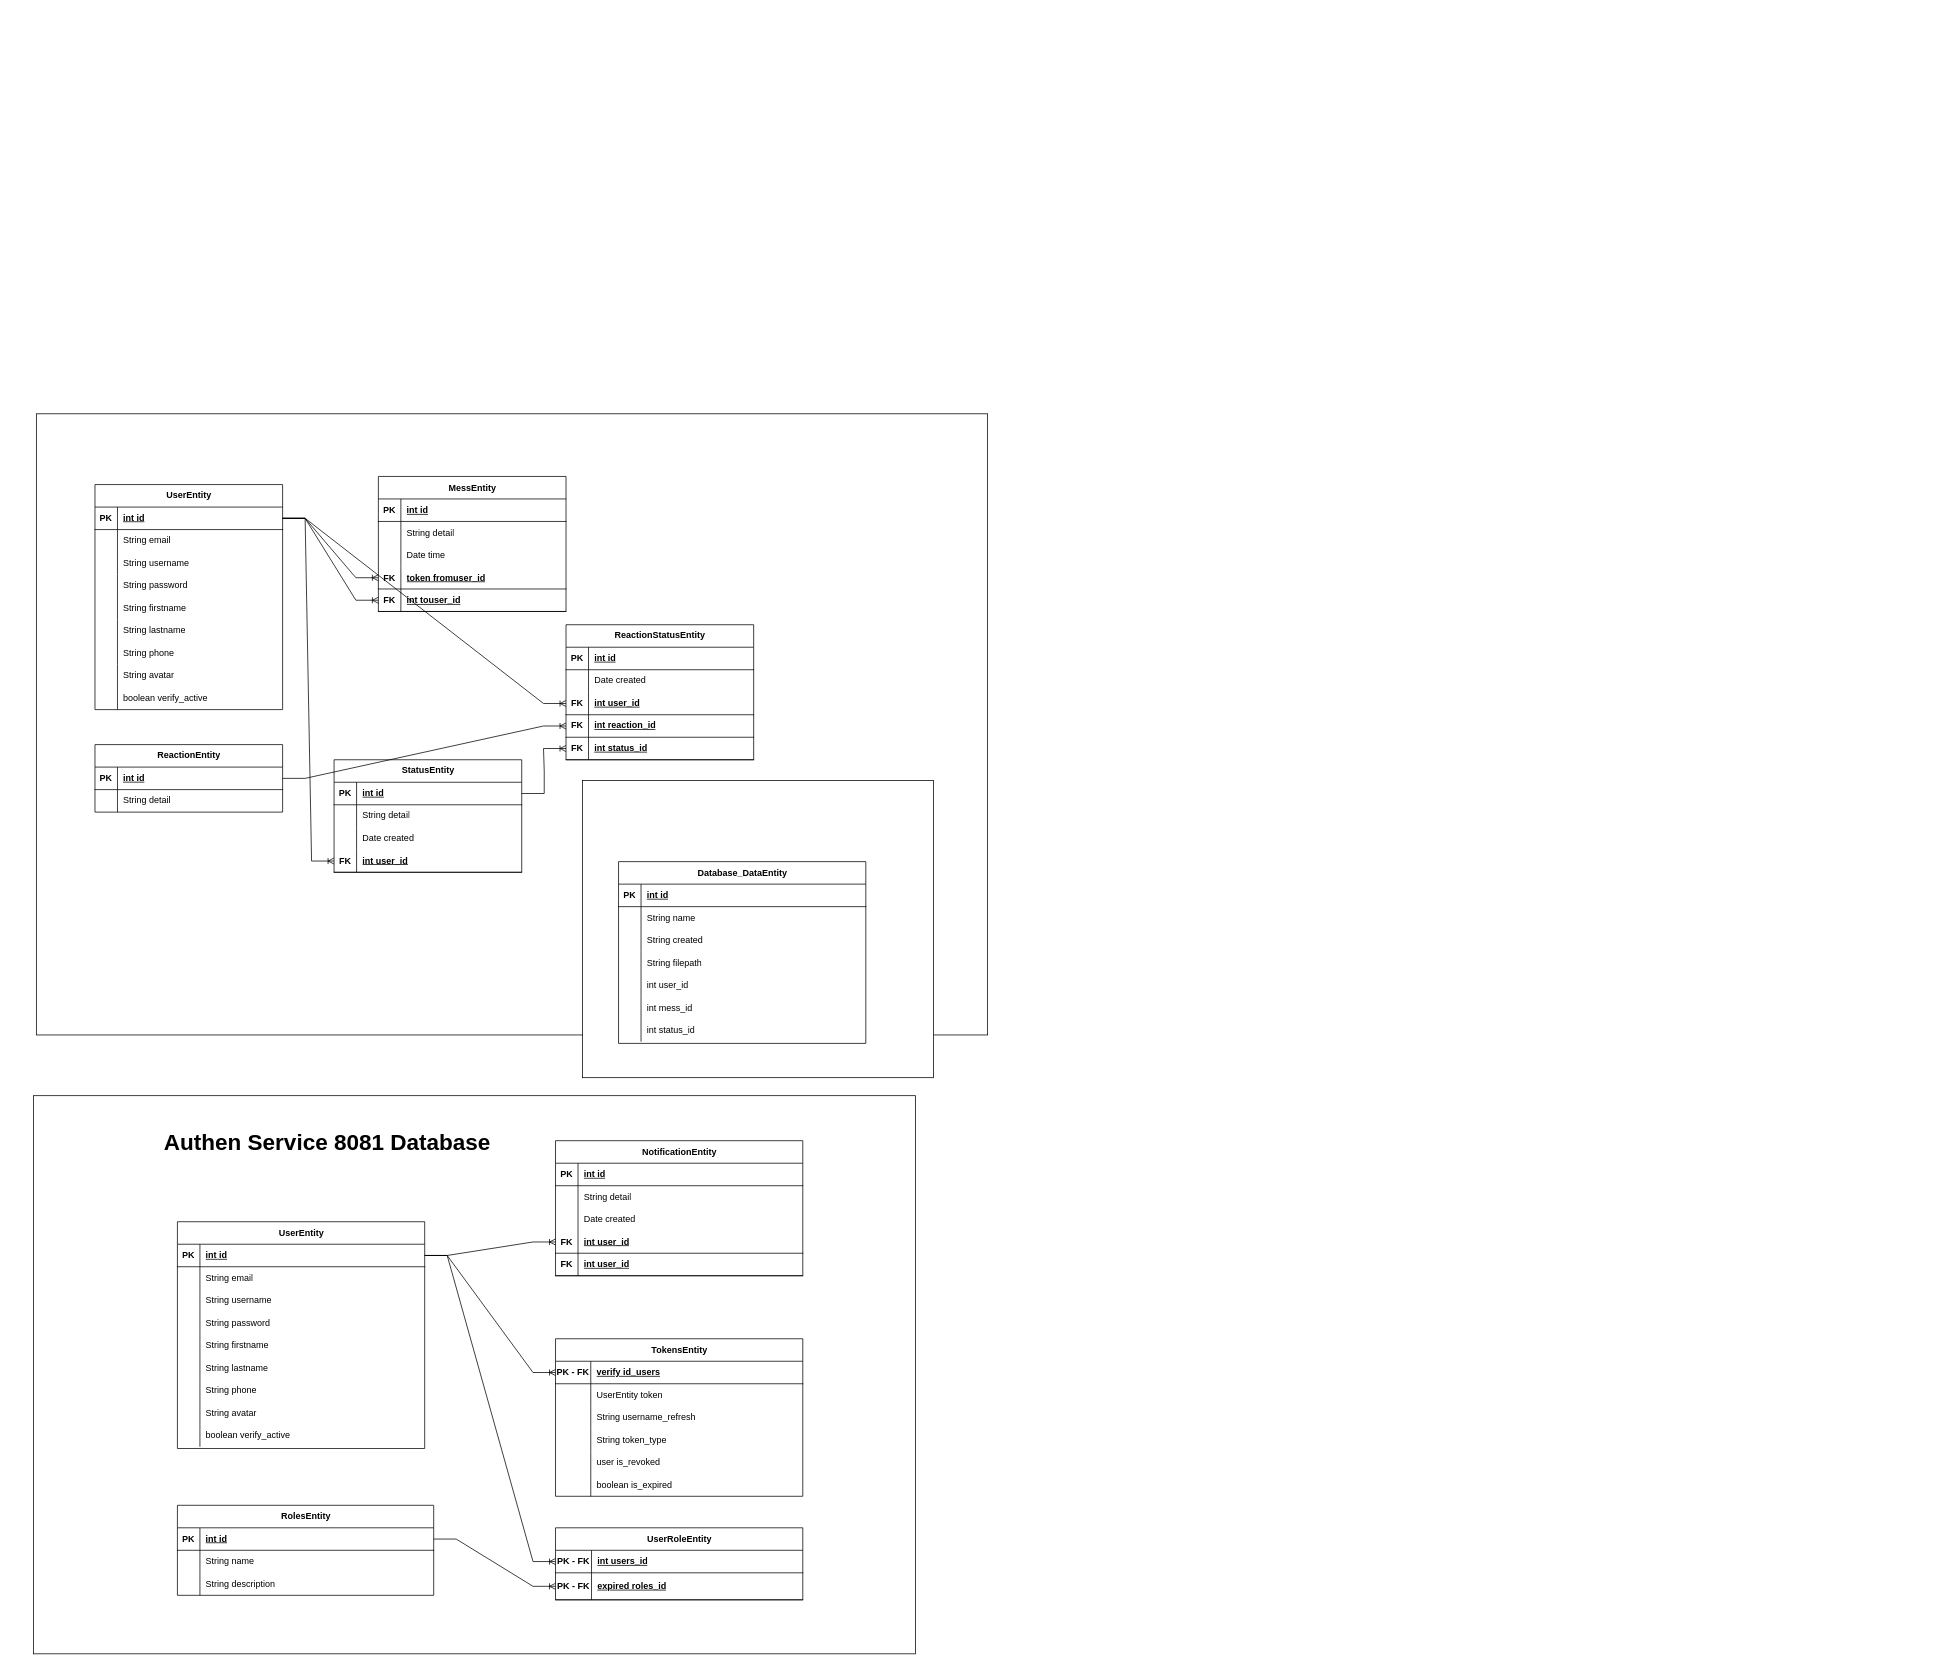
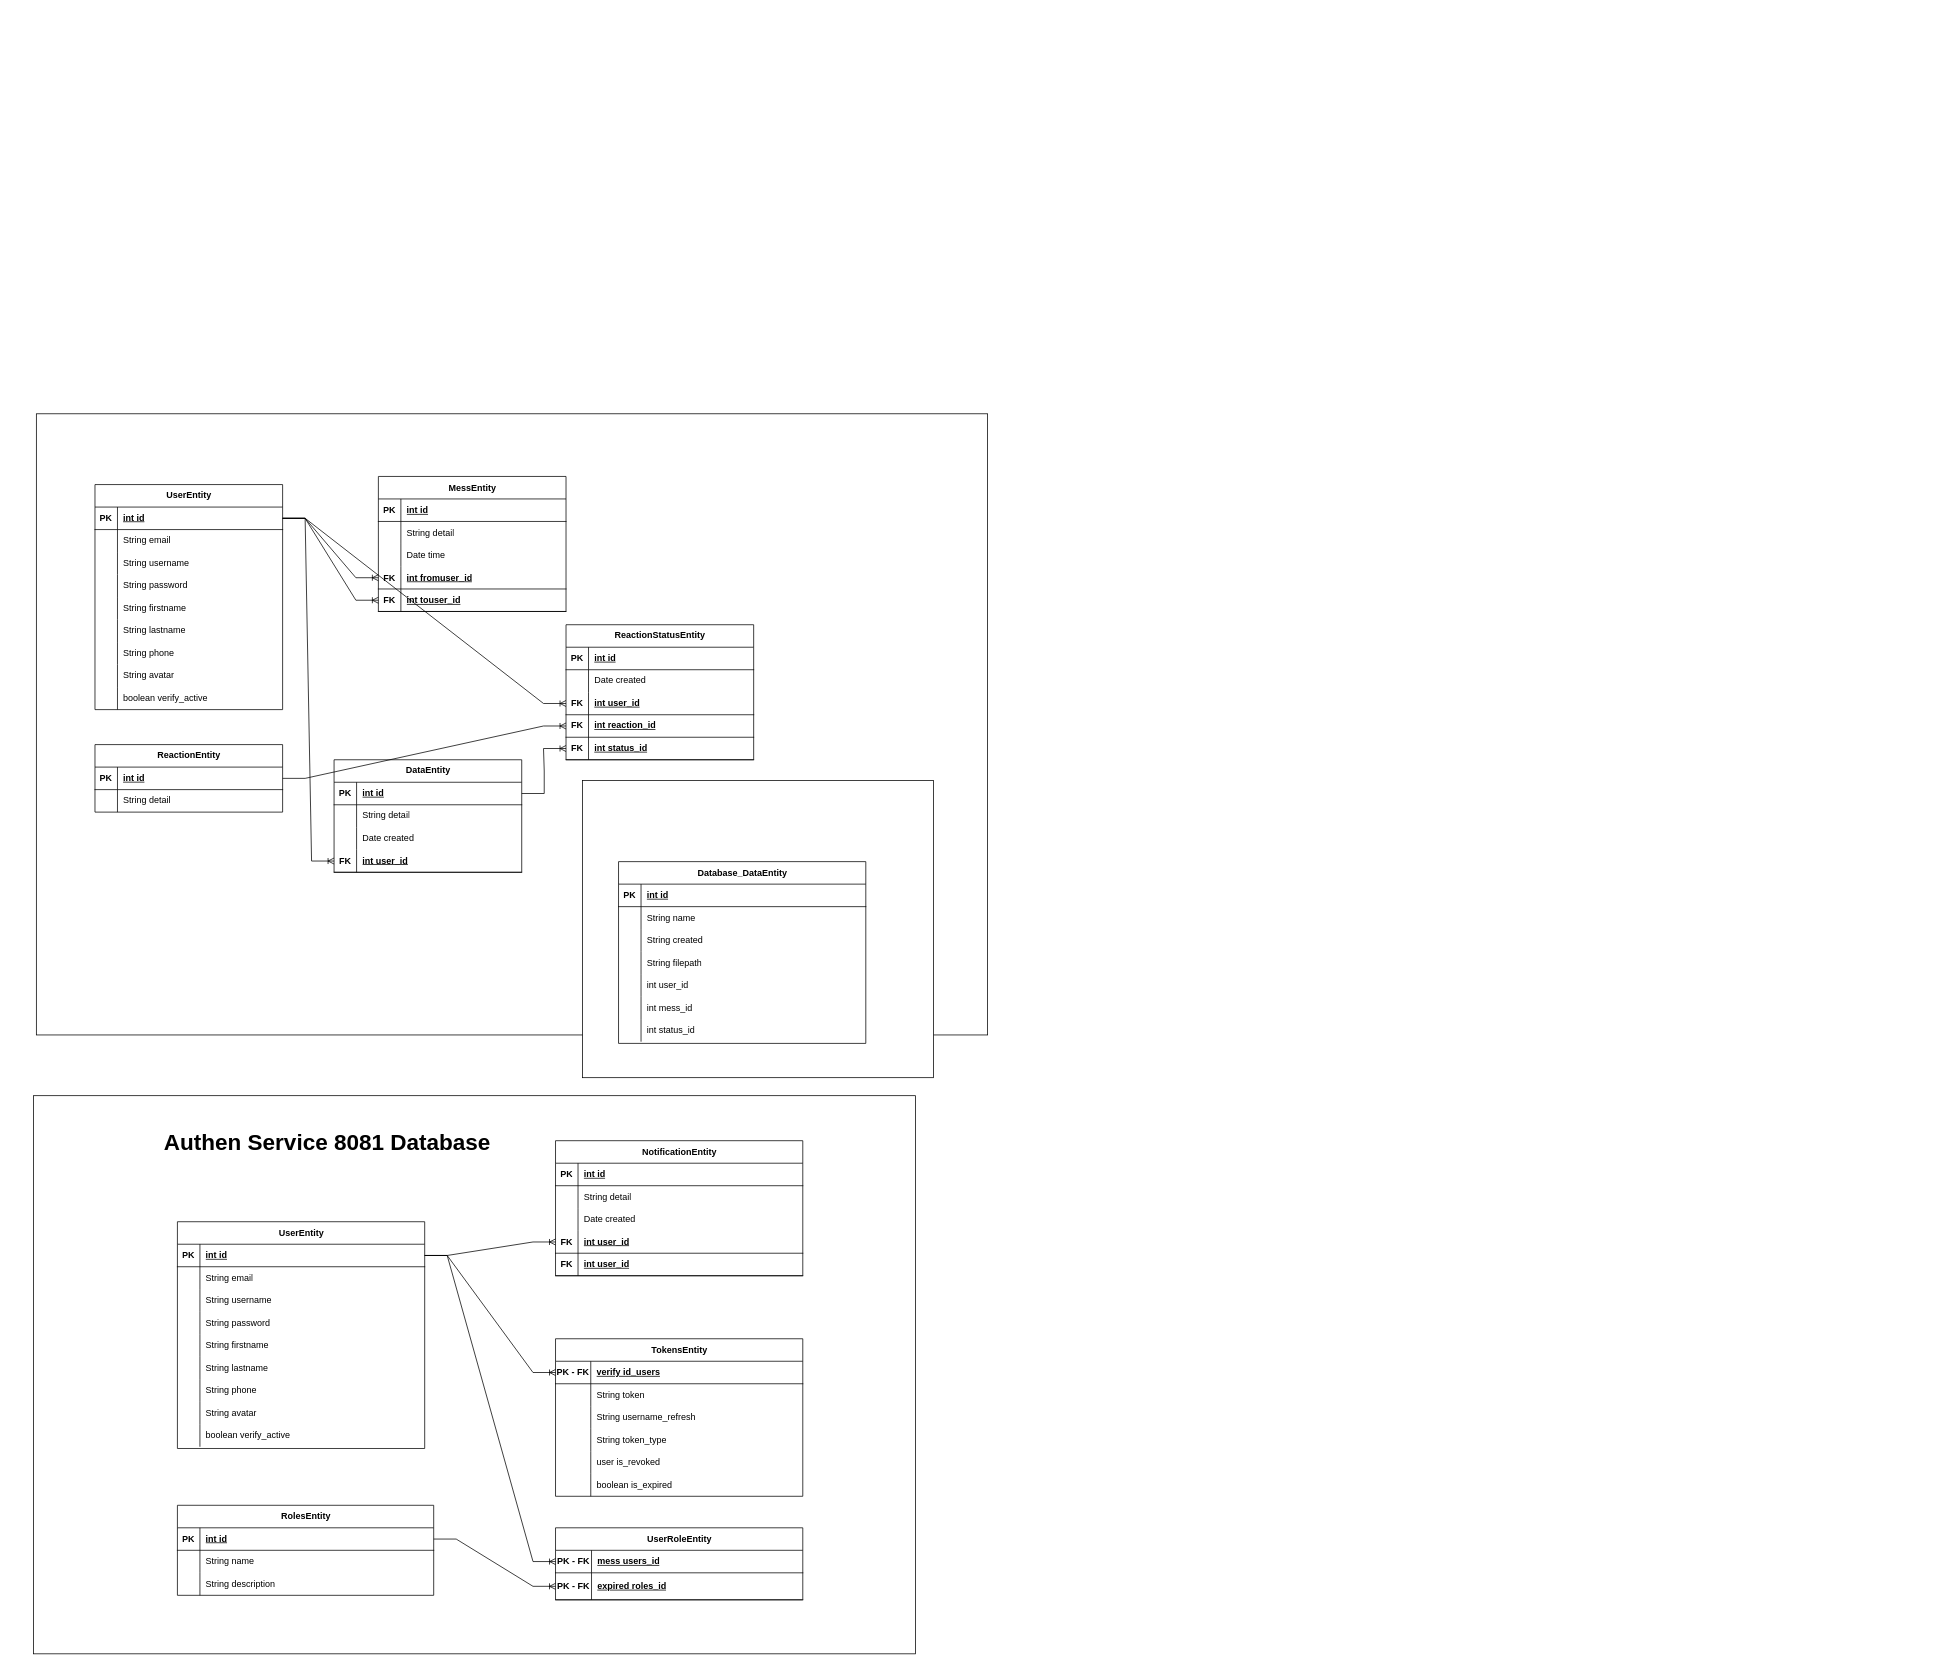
(447, 578) -> (441, 578)
(428, 771) -> (428, 771)
(636, 1395) -> (626, 1395)
(625, 1561) -> (629, 1561)
